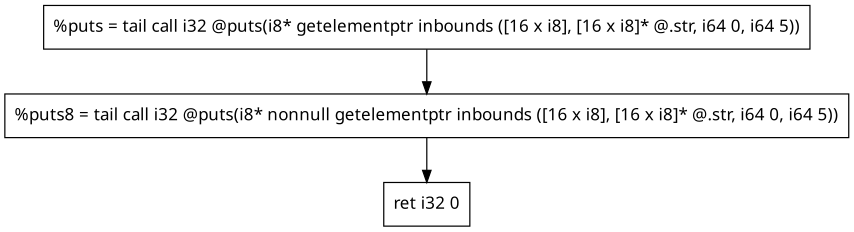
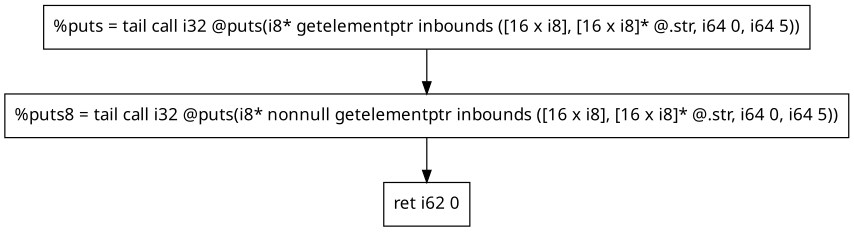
(427, 204) -> (427, 204)
